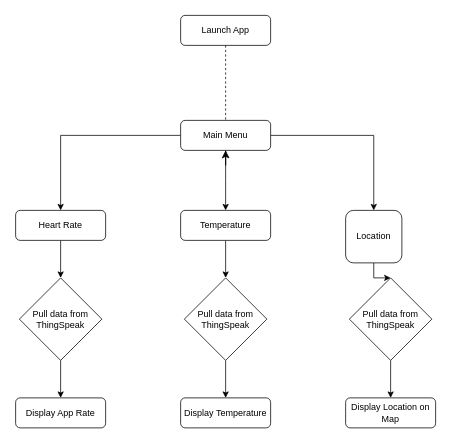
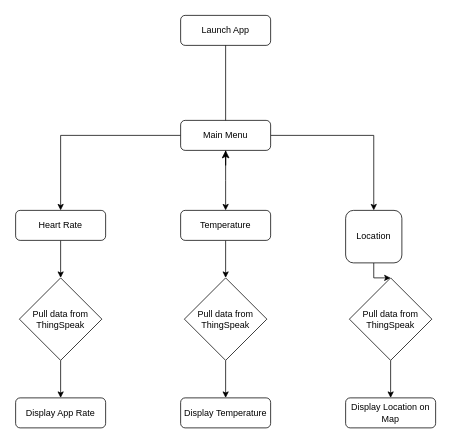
(225, 82) -> (225, 82)
